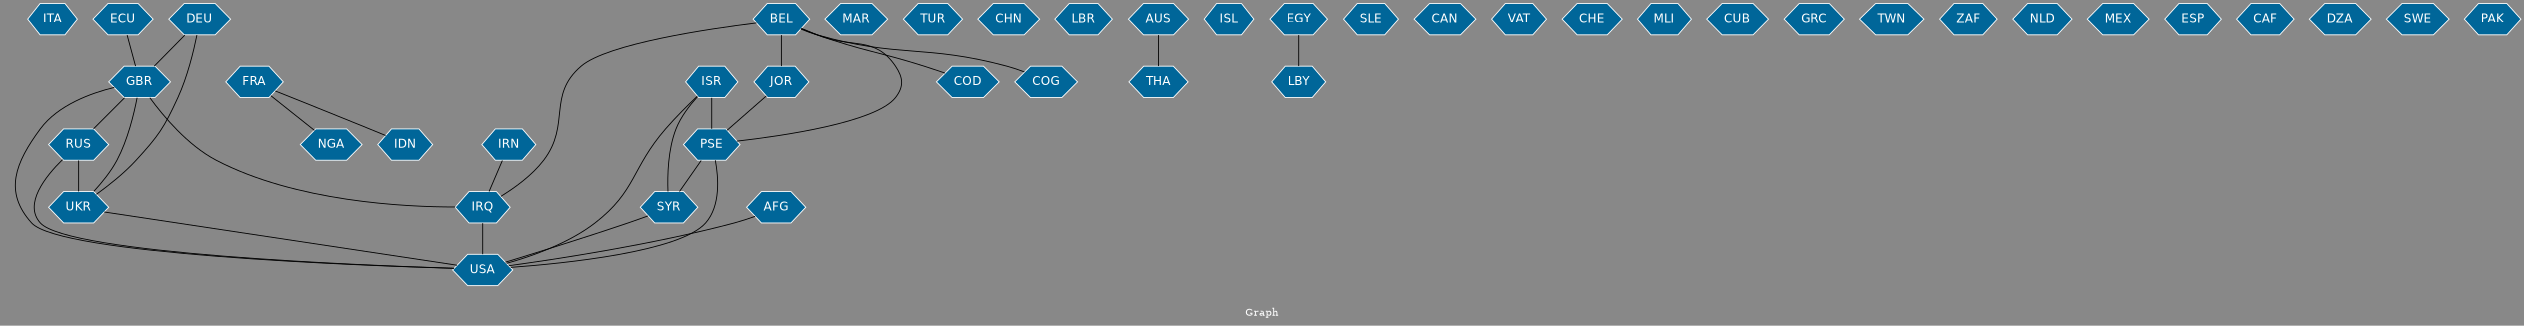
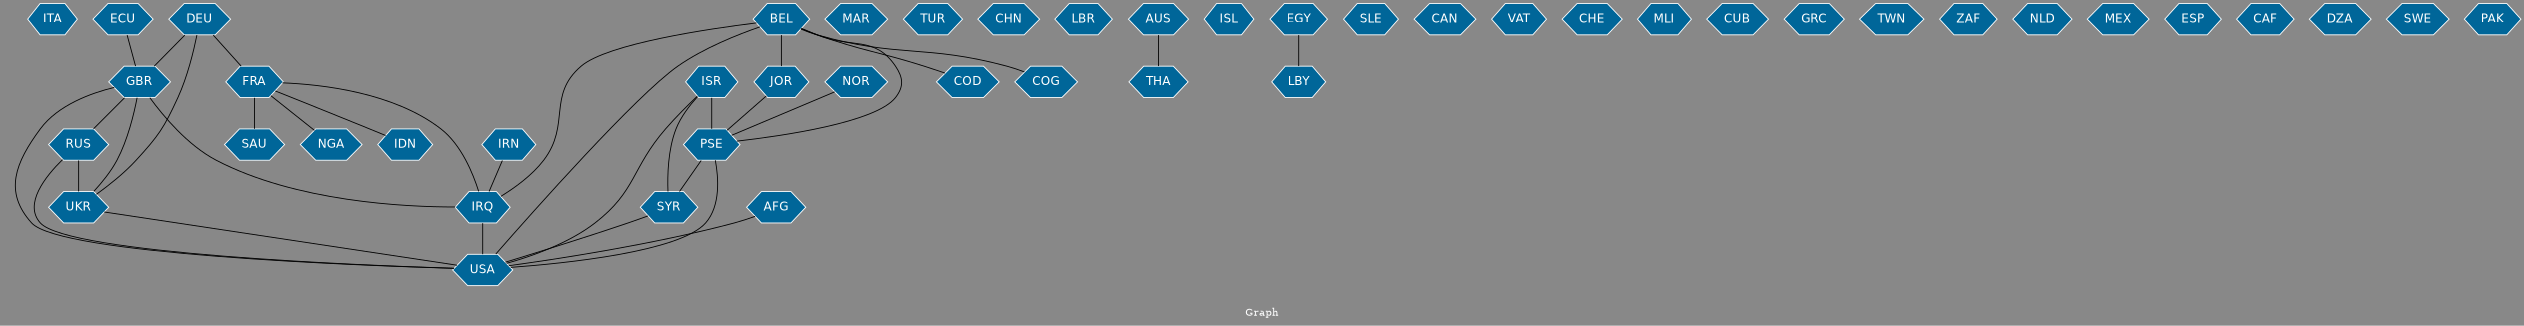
none -> (227, 51)
none -> (856, 82)
none -> (400, 106)
none -> (615, 124)
none -> (255, 145)
